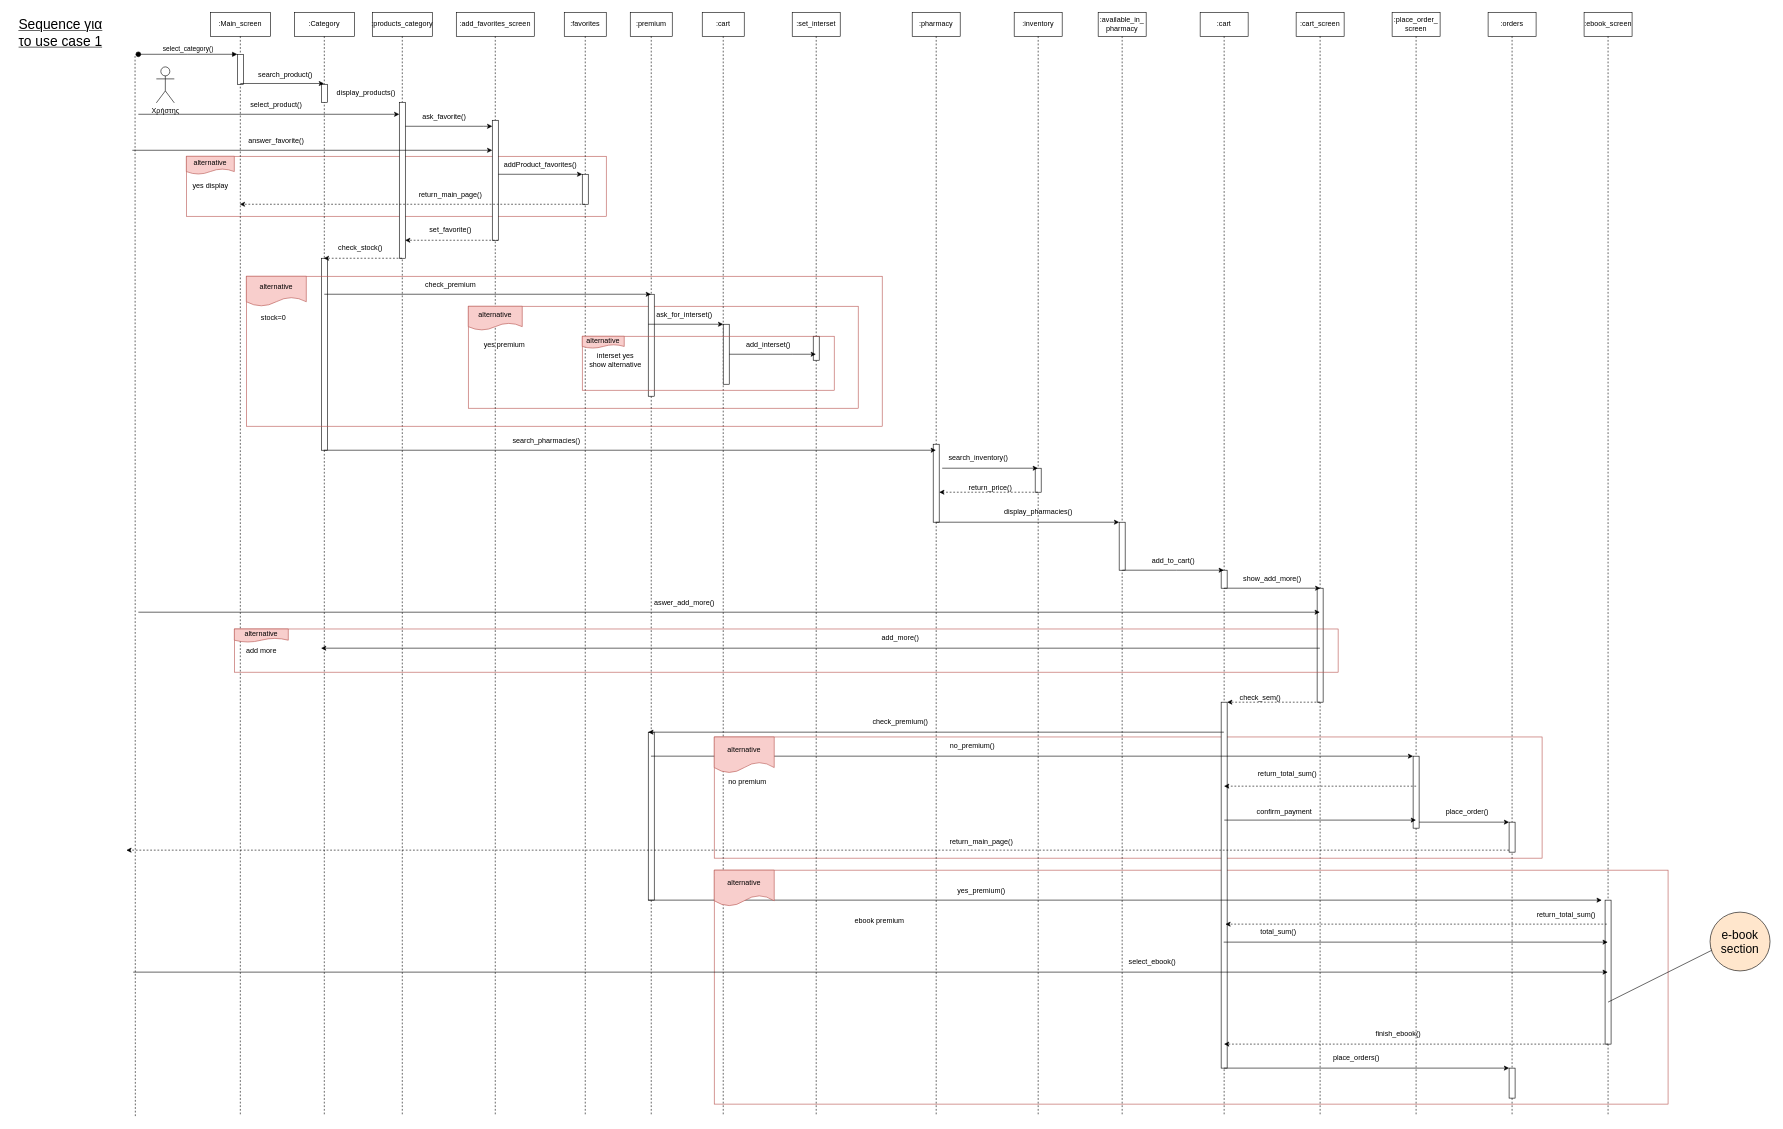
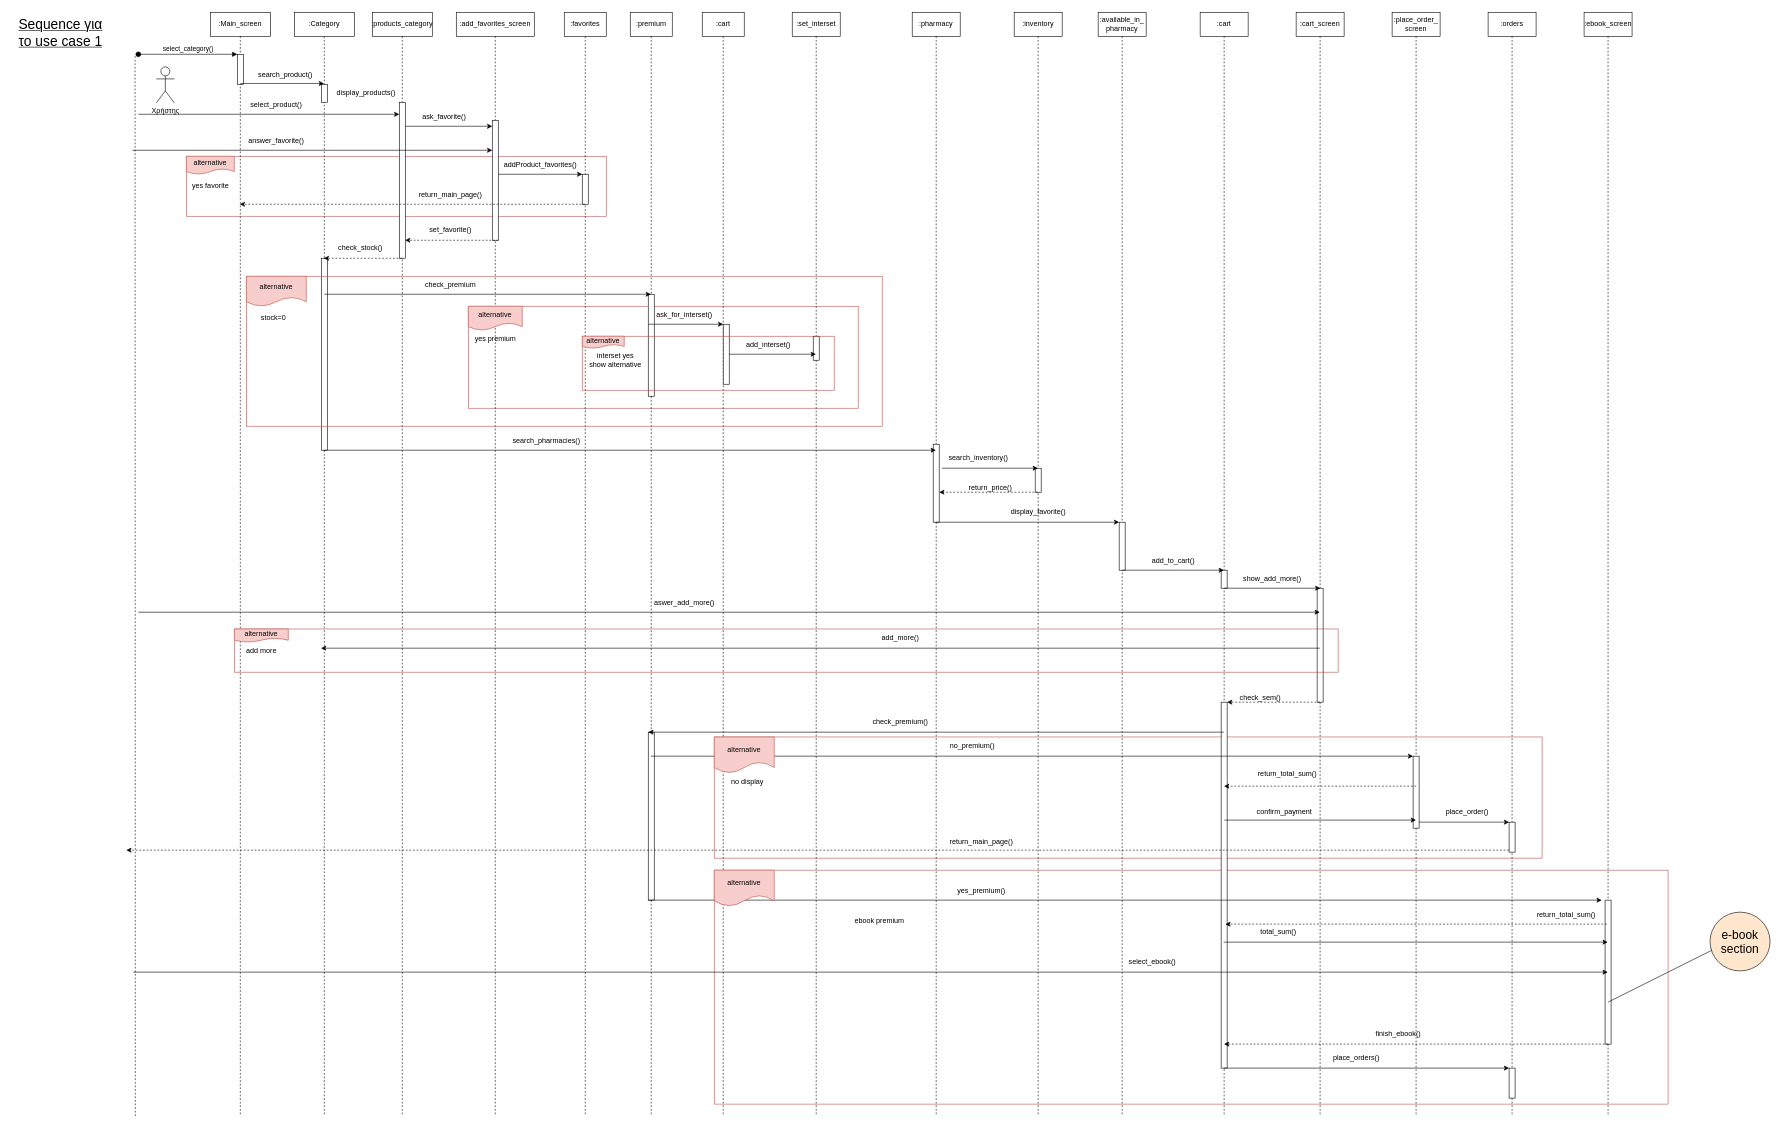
(211, 186) -> (211, 186)
(504, 345) -> (495, 339)
(1039, 512) -> (1039, 512)
(748, 782) -> (748, 782)
